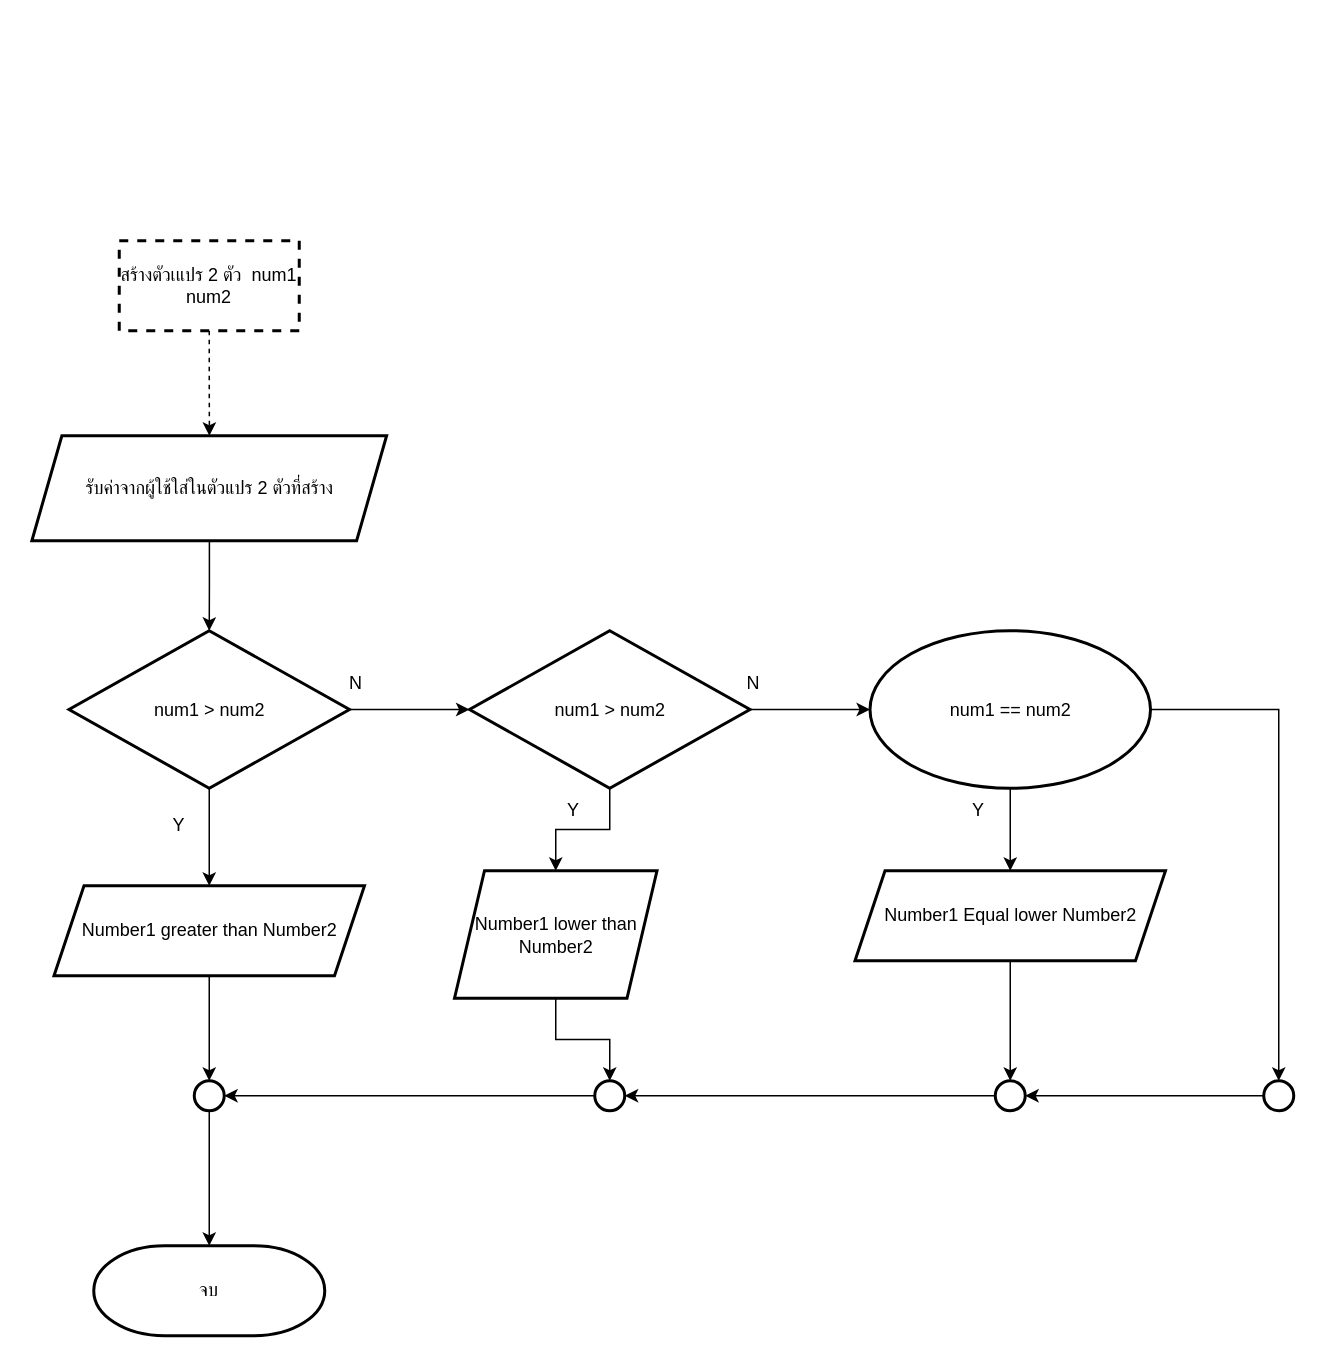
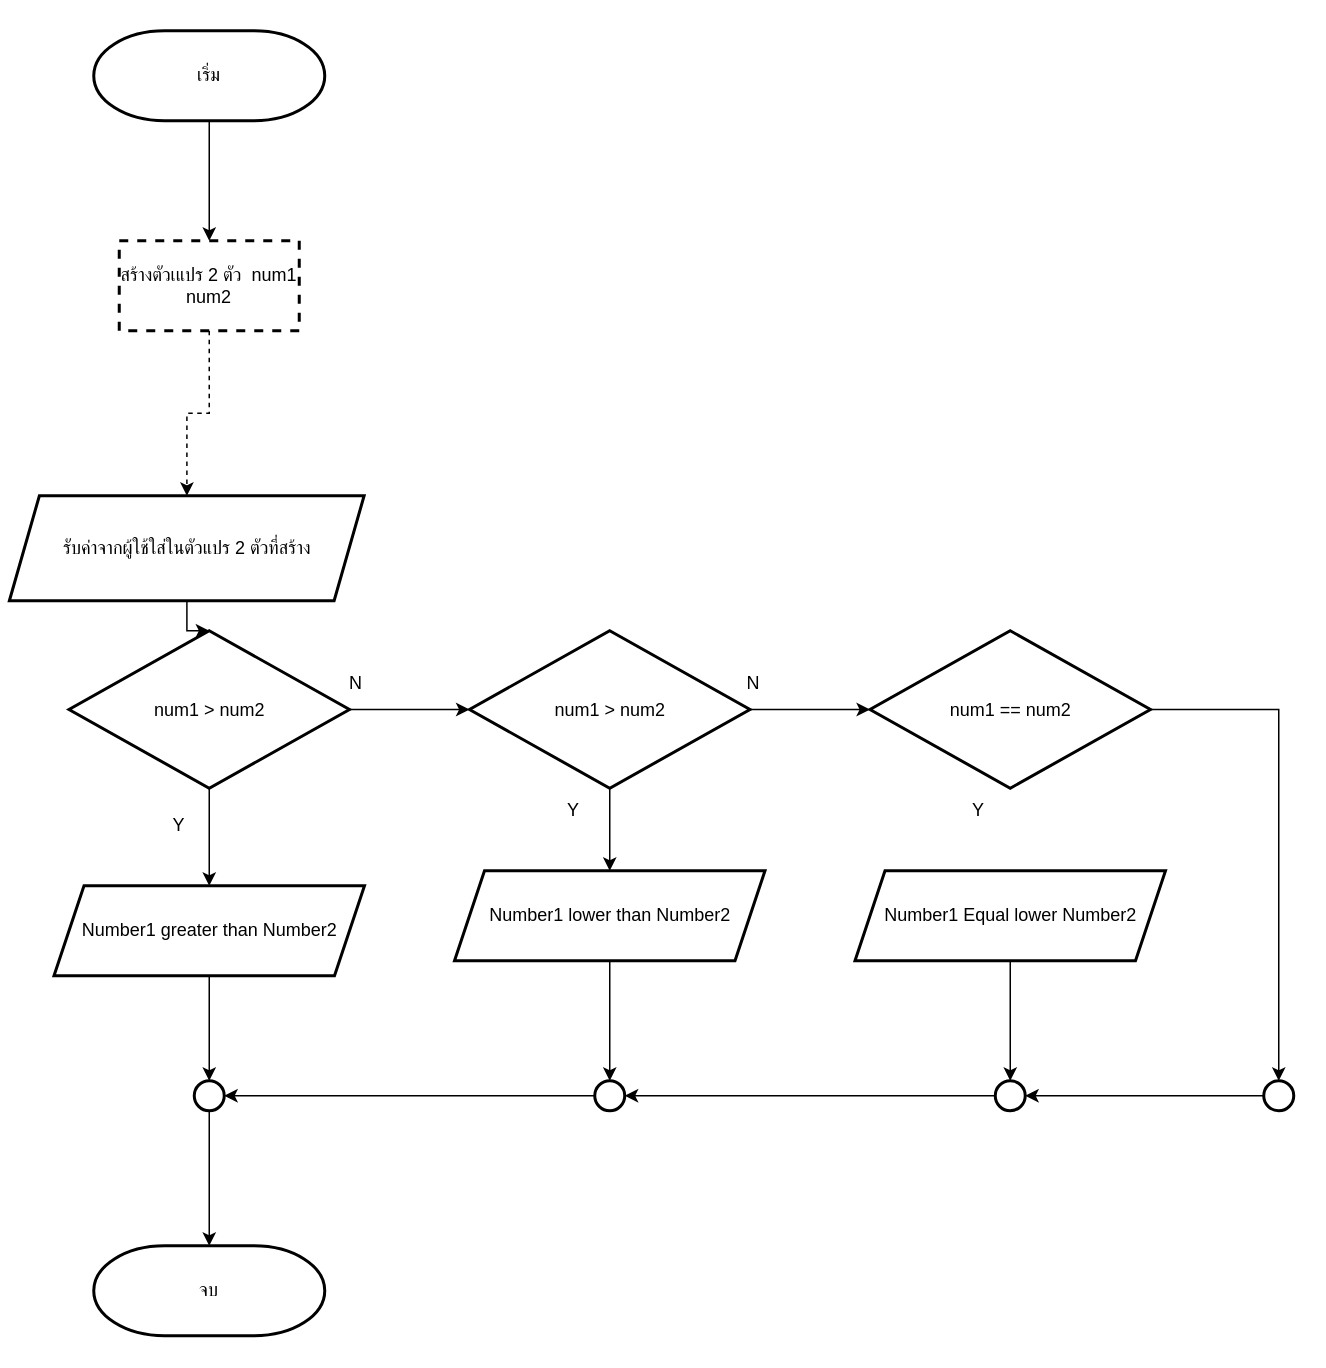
none -> (209, 76)
none -> (209, 176)
(209, 488) -> (187, 548)
(1010, 710) -> (1010, 710)
(1010, 825) -> none
(556, 935) -> (610, 916)
